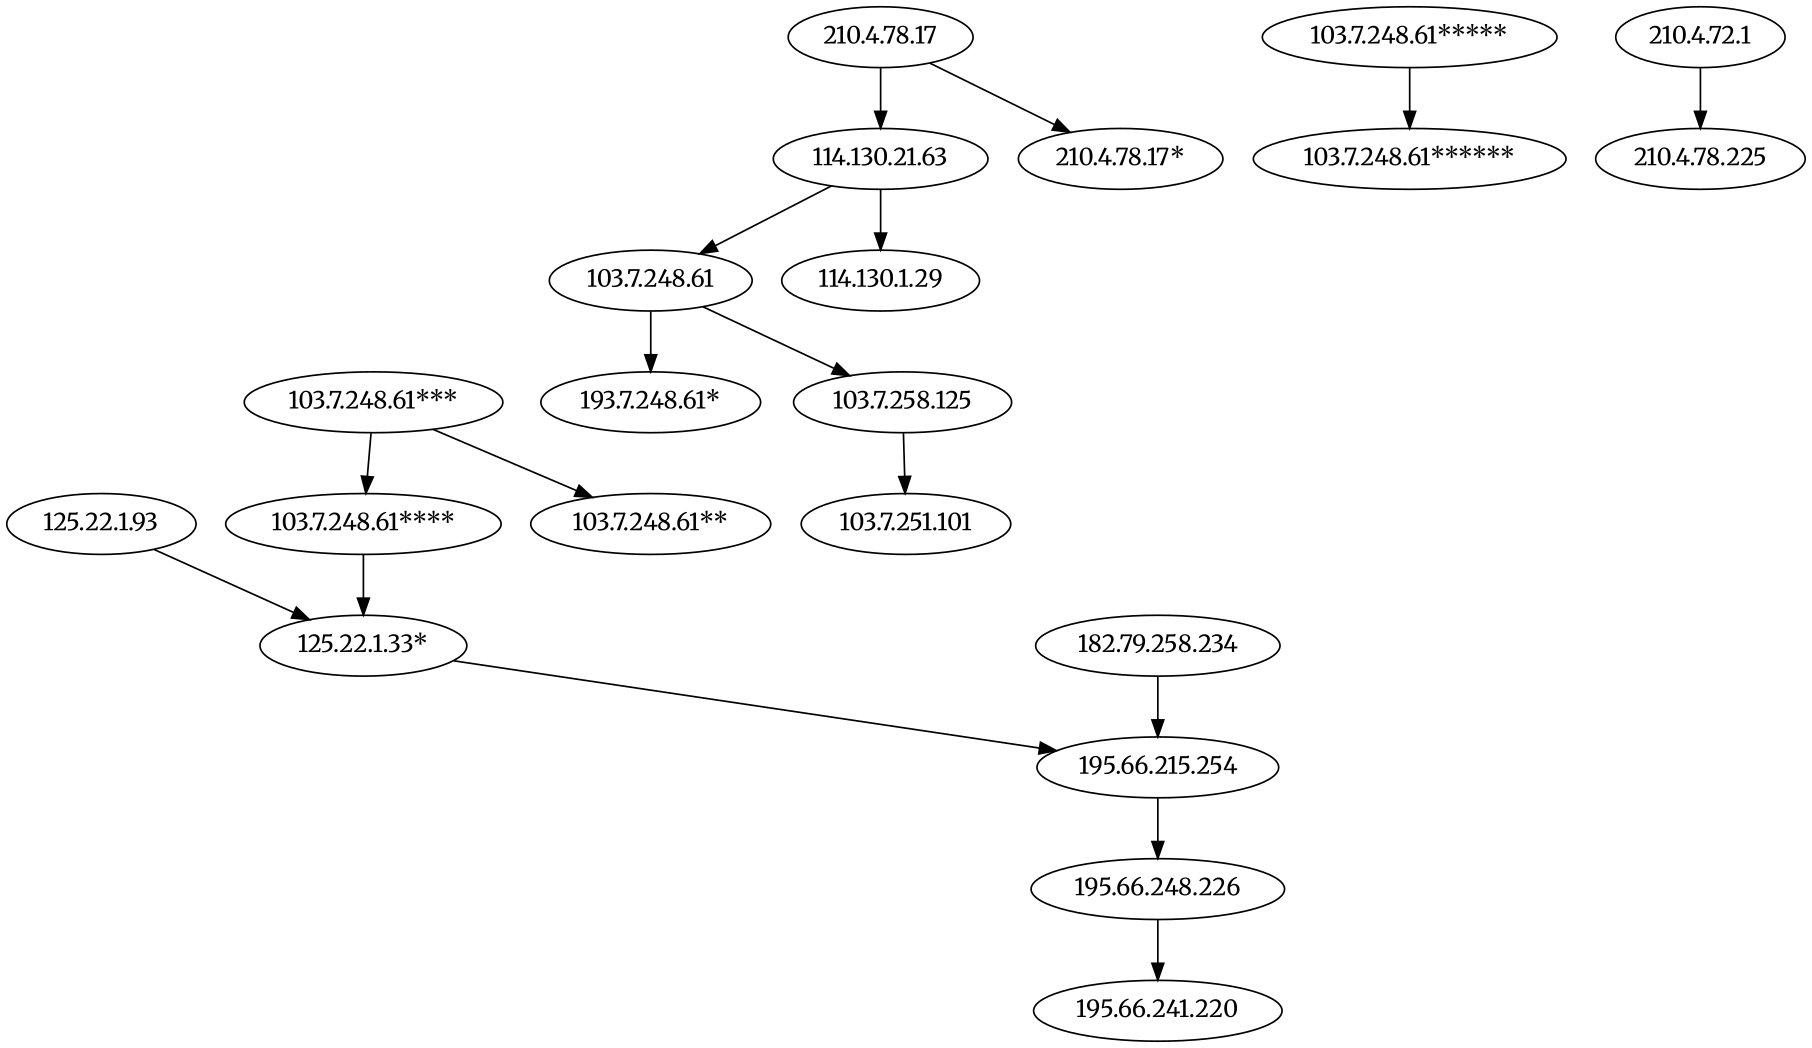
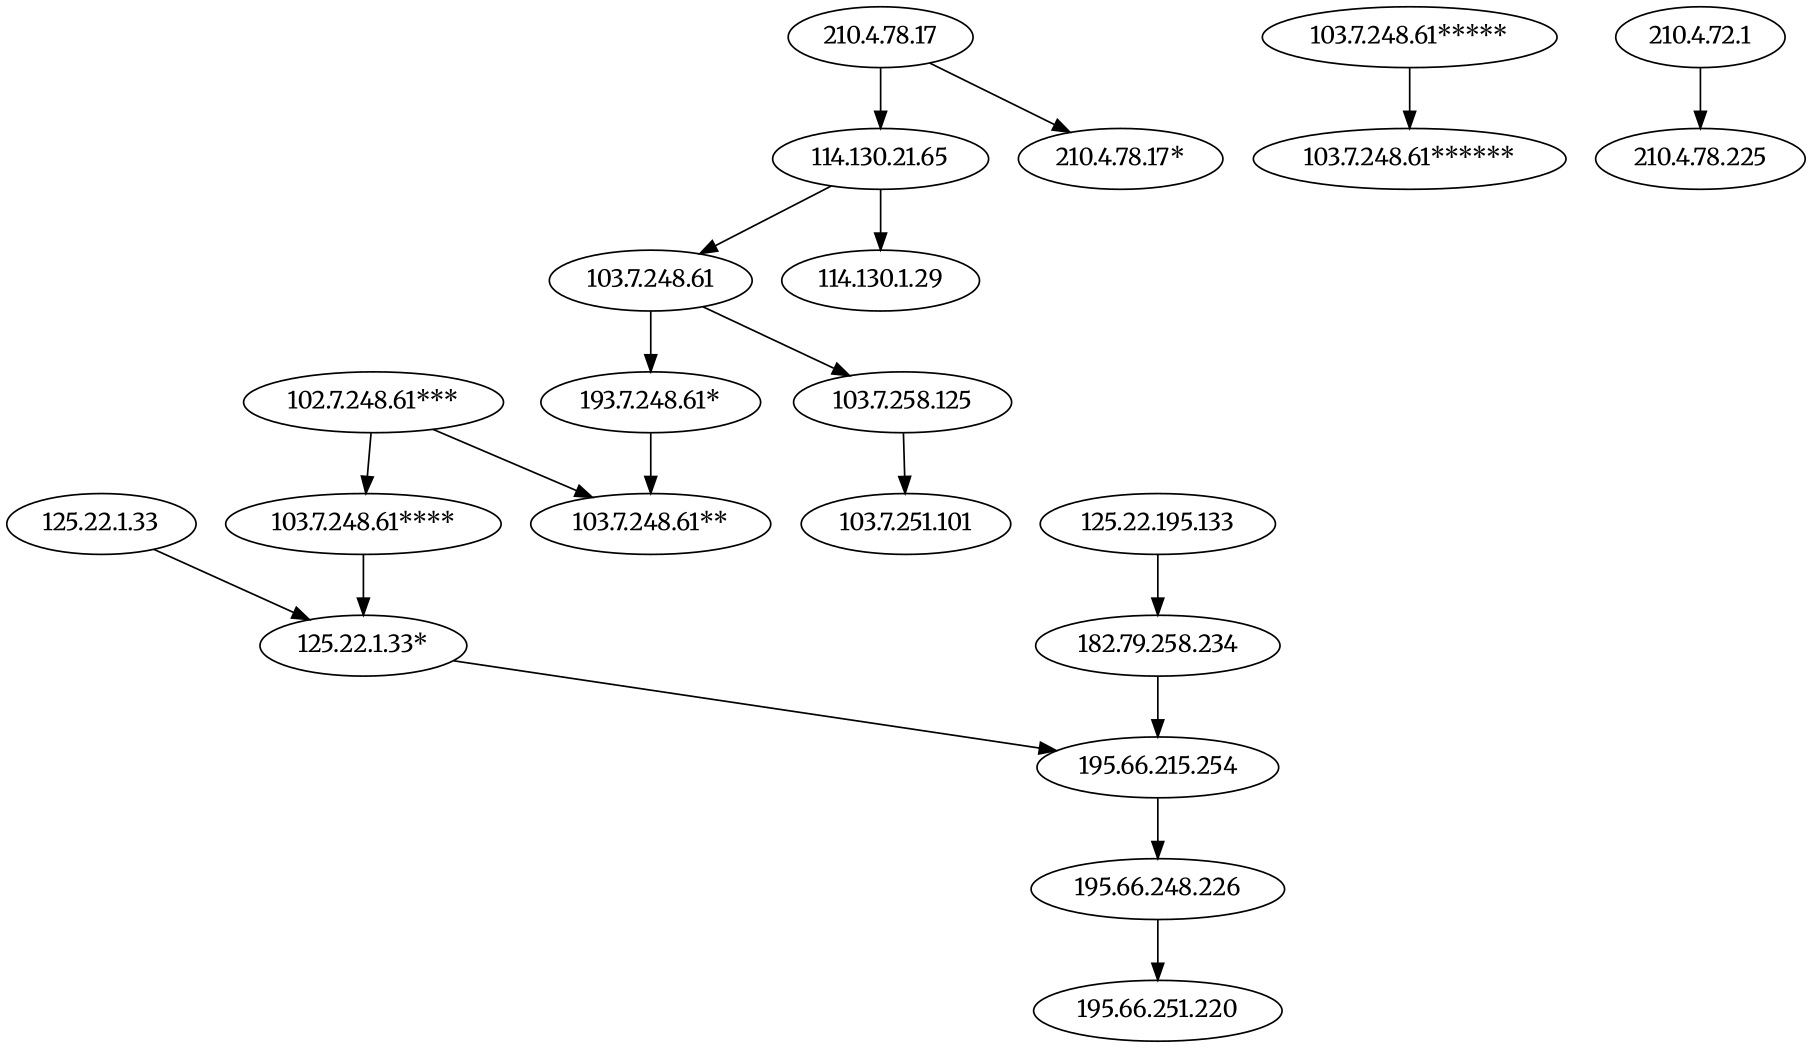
(881, 159) -> (881, 159)
(374, 402) -> (374, 402)
none -> (651, 455)
(101, 524) -> (101, 524)
none -> (1158, 524)
(1158, 1011) -> (1158, 1011)
